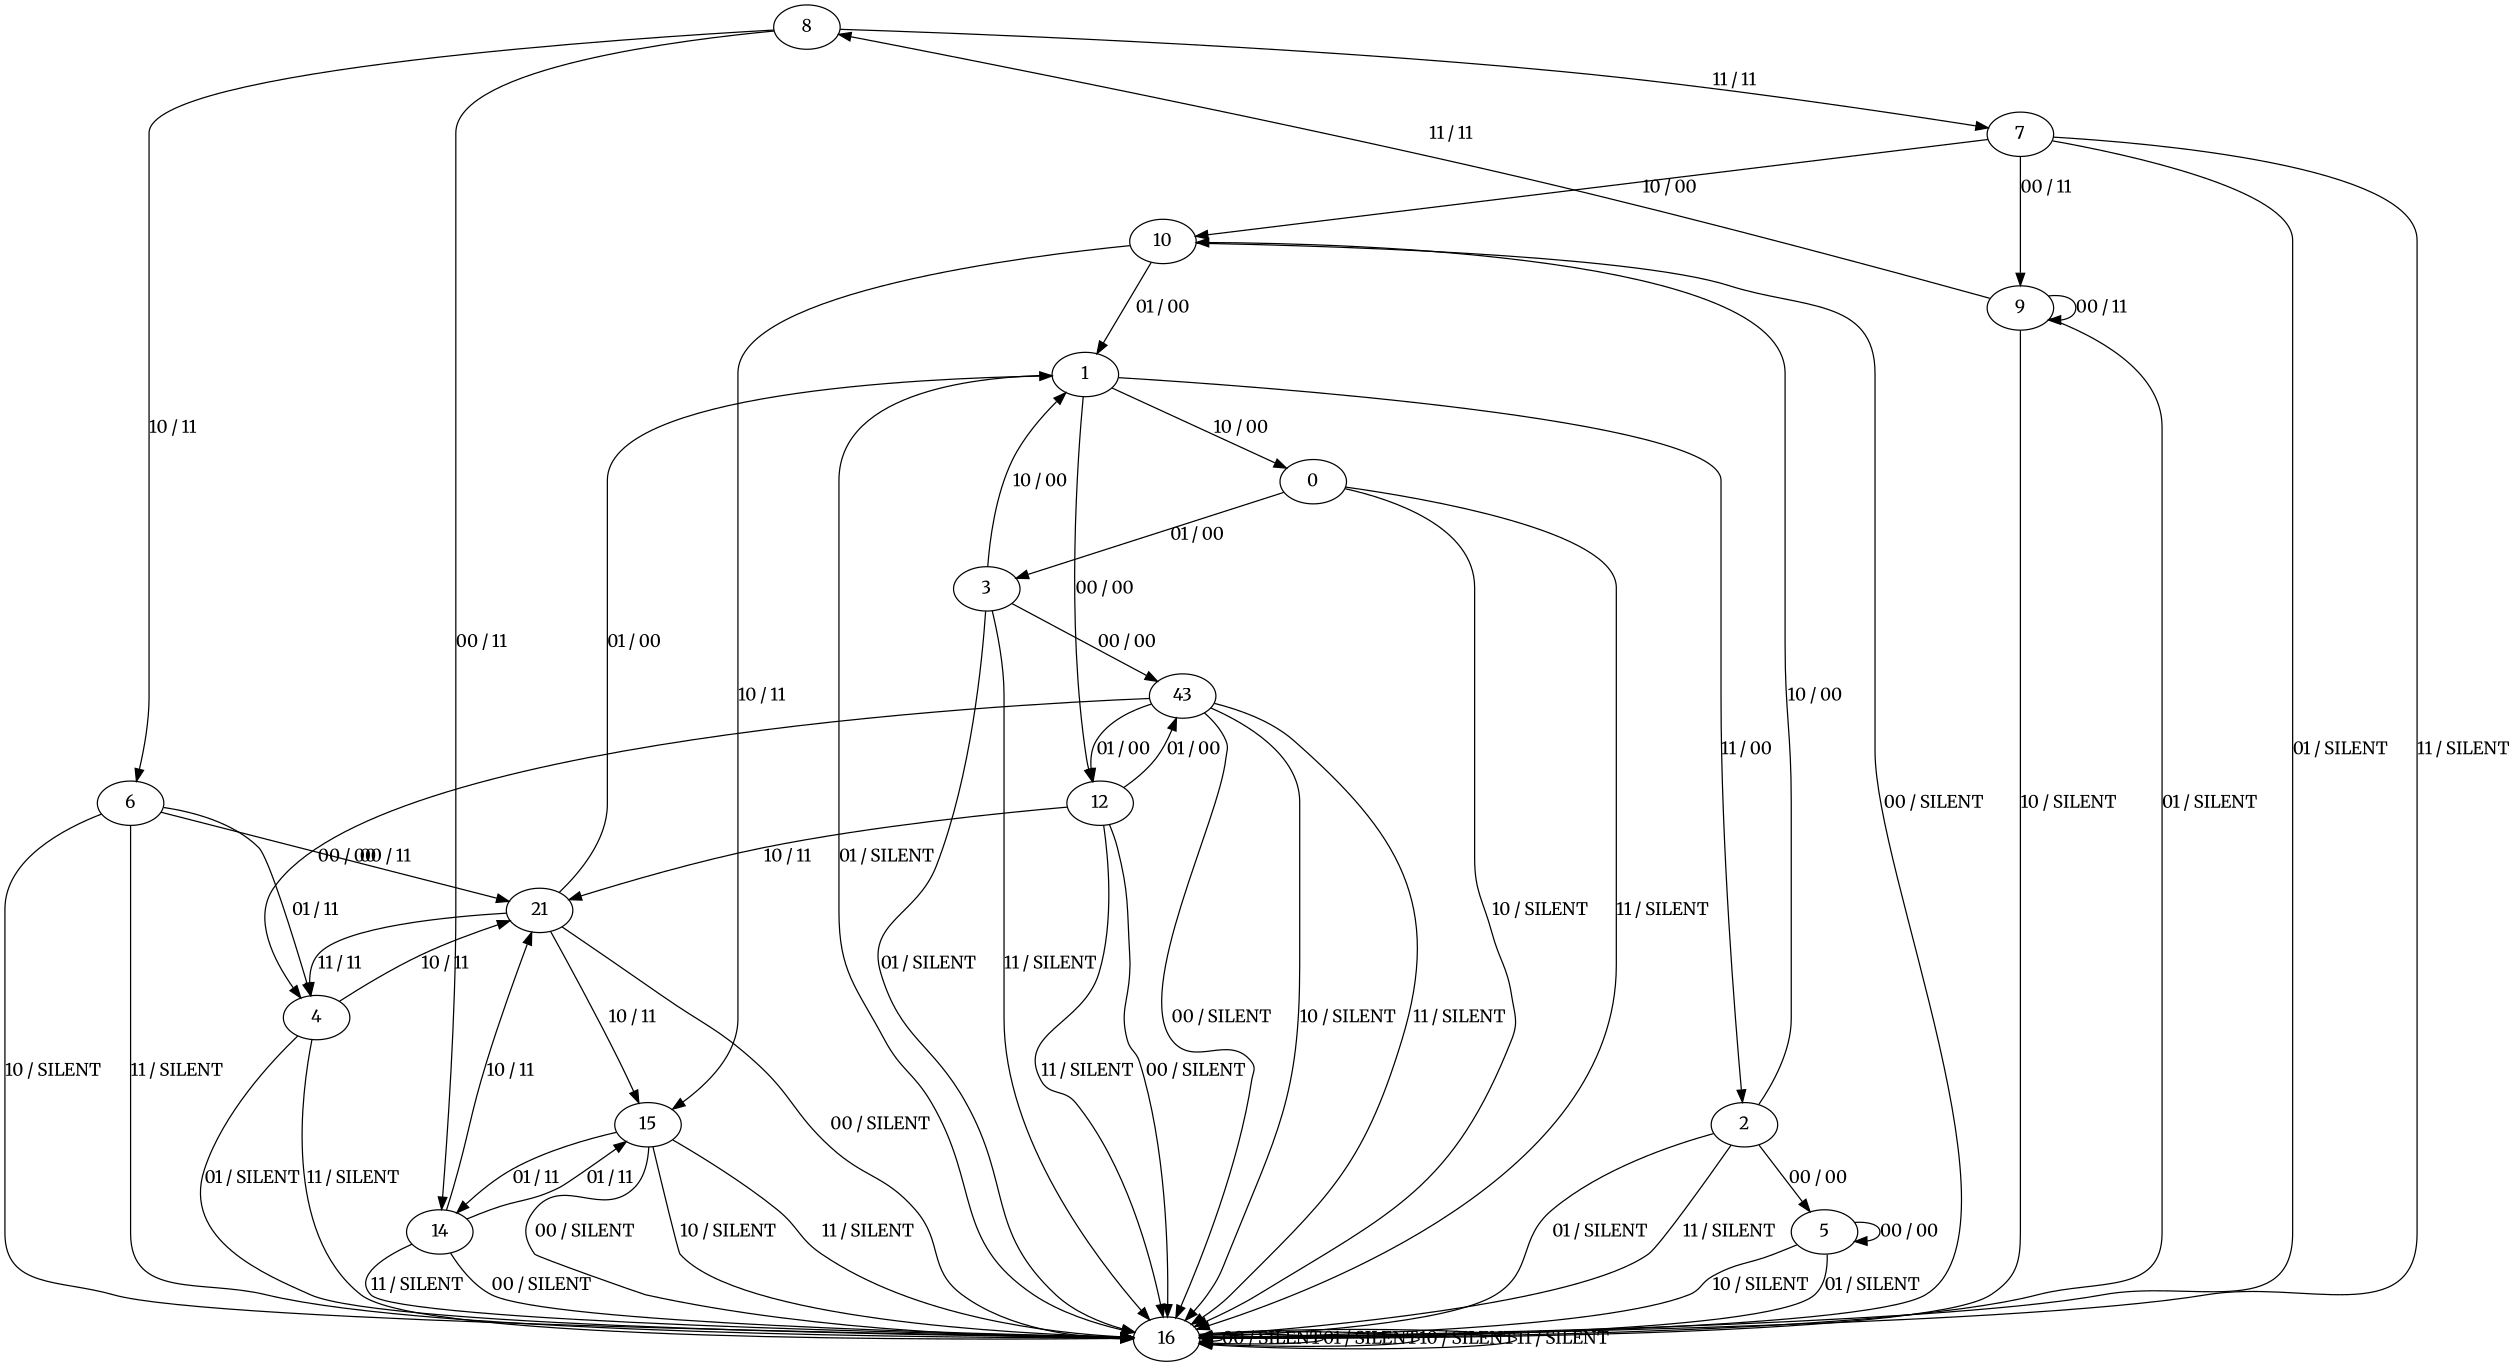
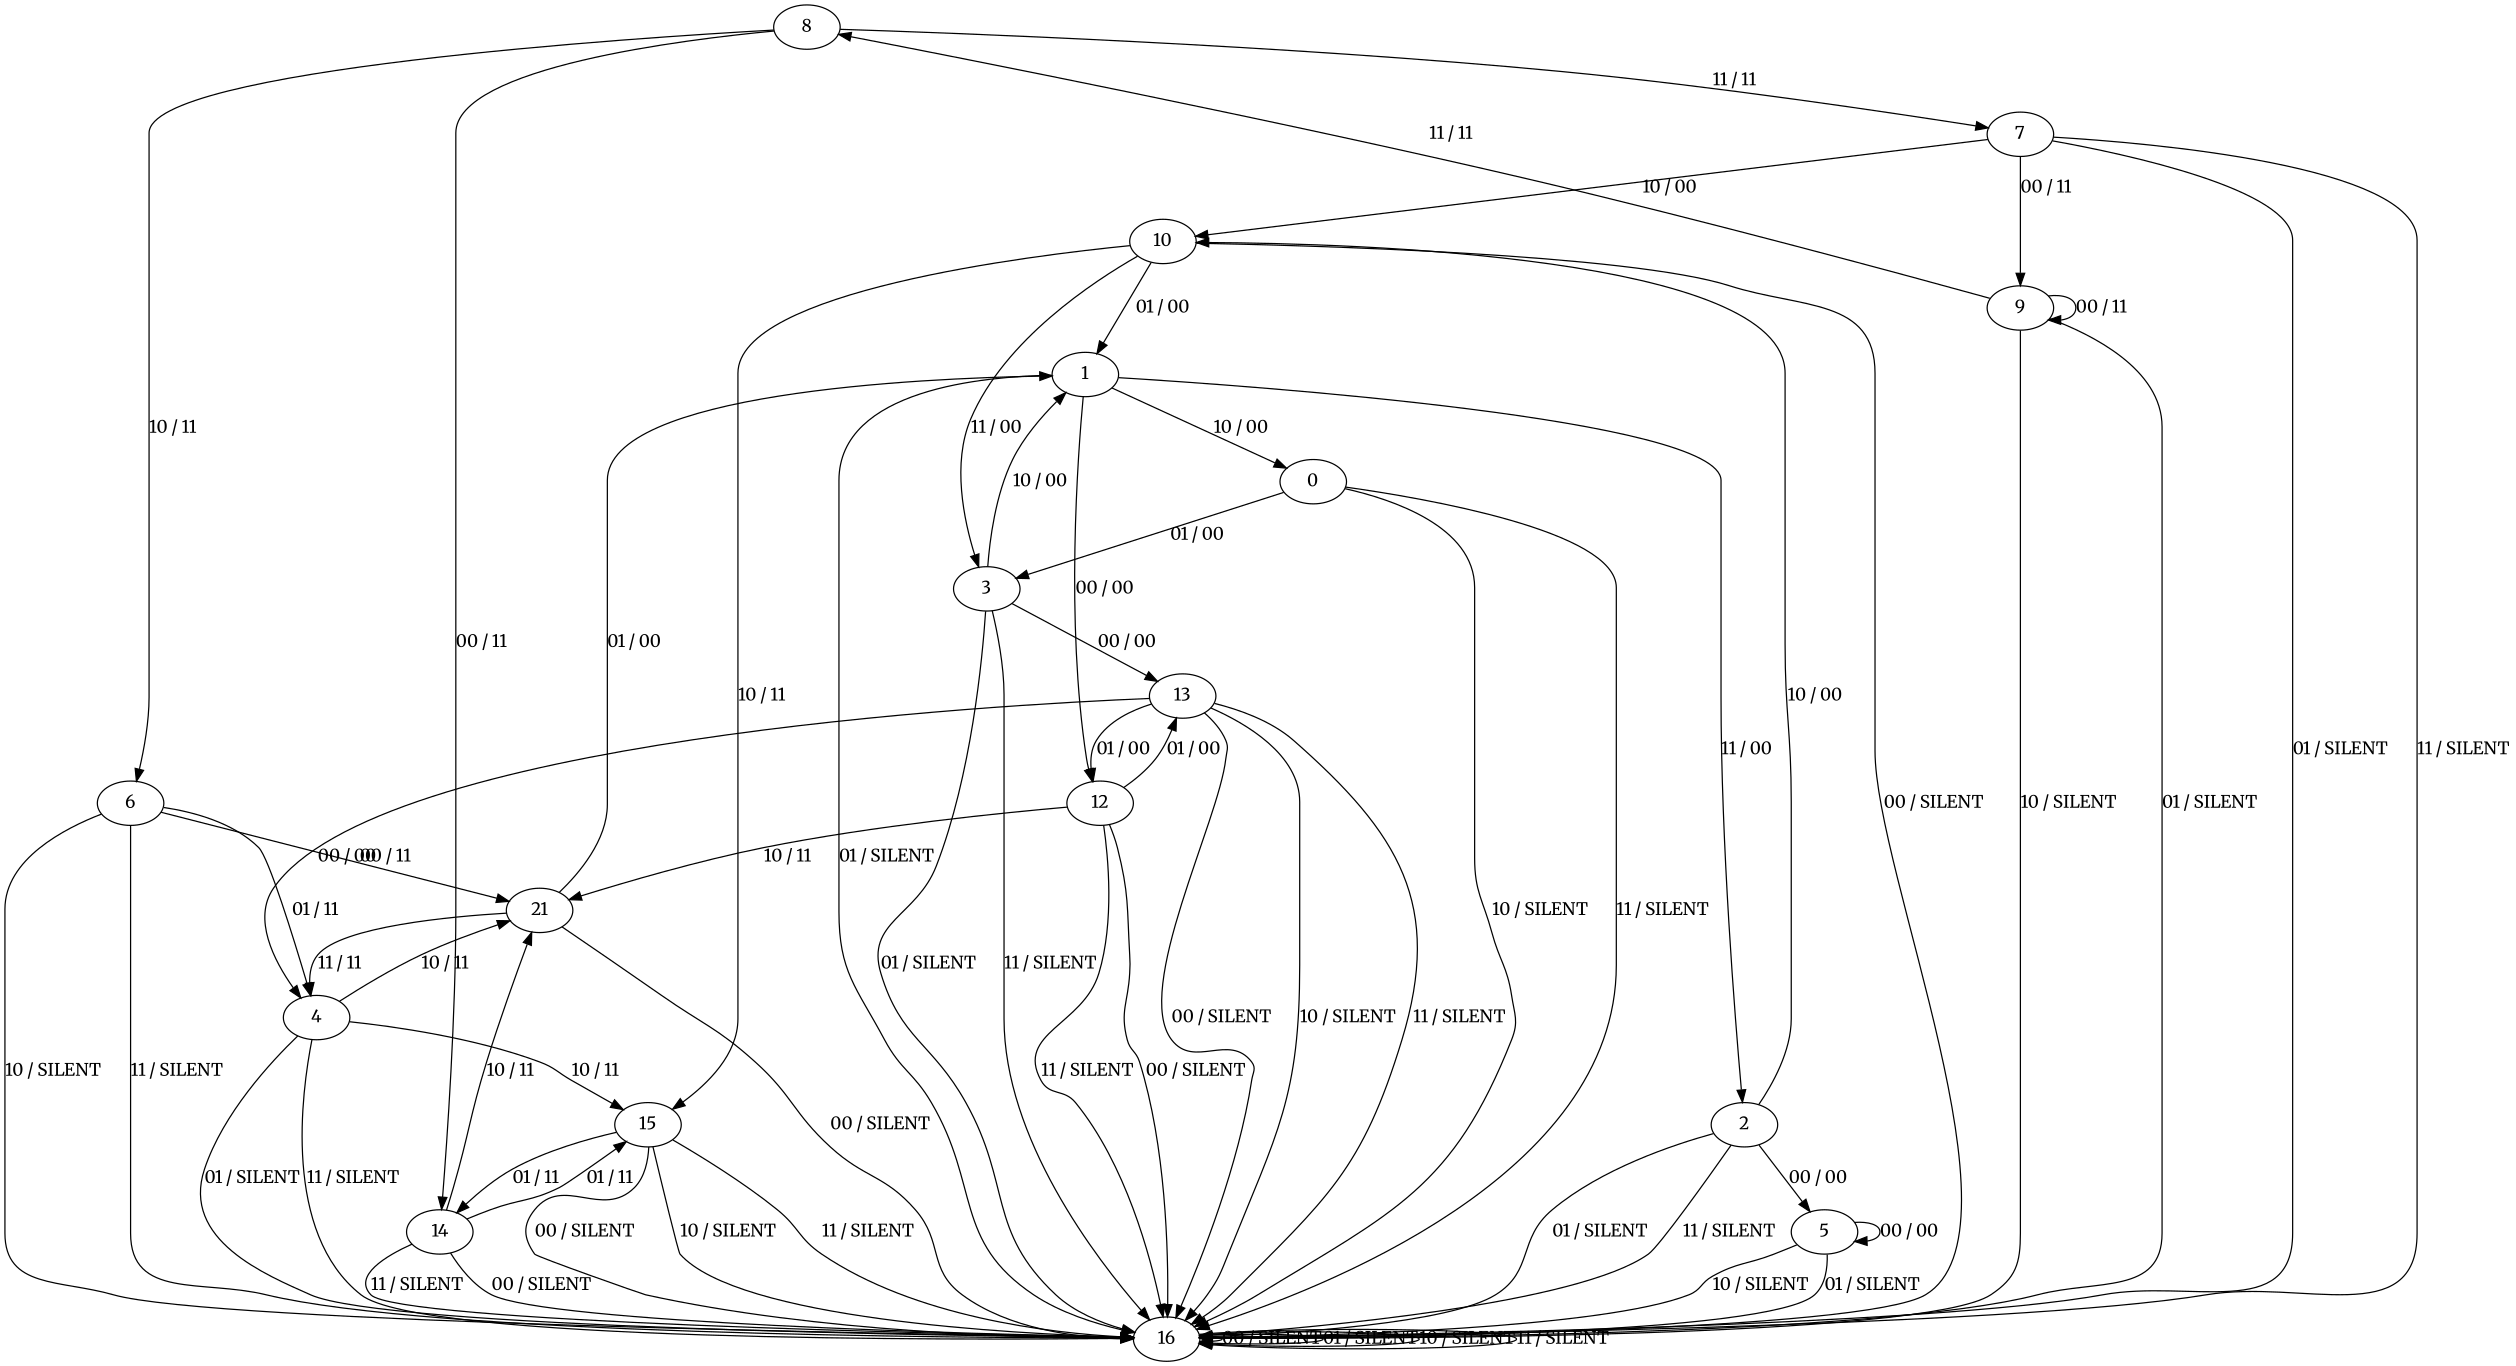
none -> (1001, 369)
(1183, 696) -> (1183, 696)
(593, 1011) -> (480, 1044)
